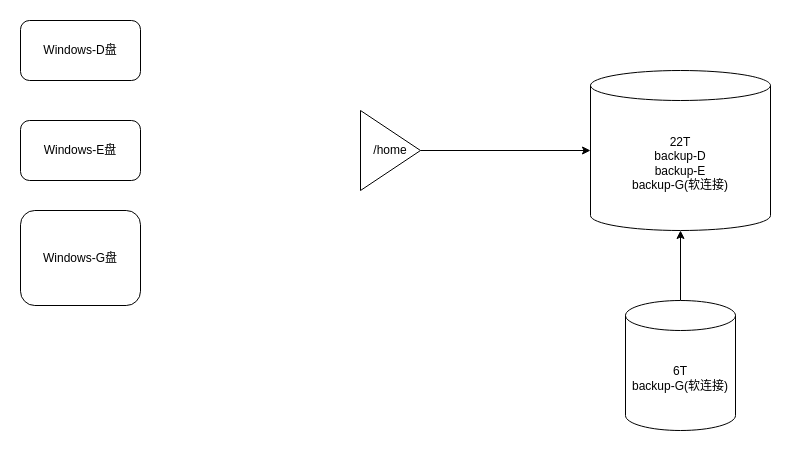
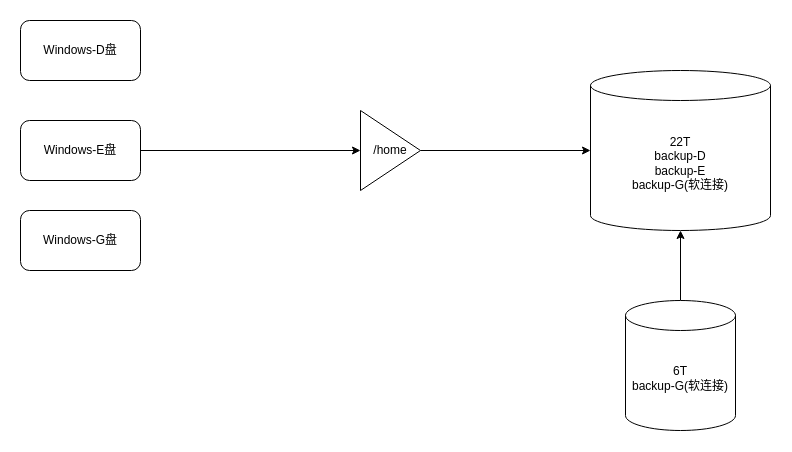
none -> (247, 151)
(81, 258) -> (81, 241)
